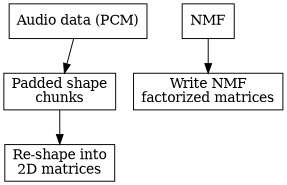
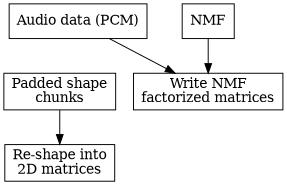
(70, 51) -> (138, 54)
